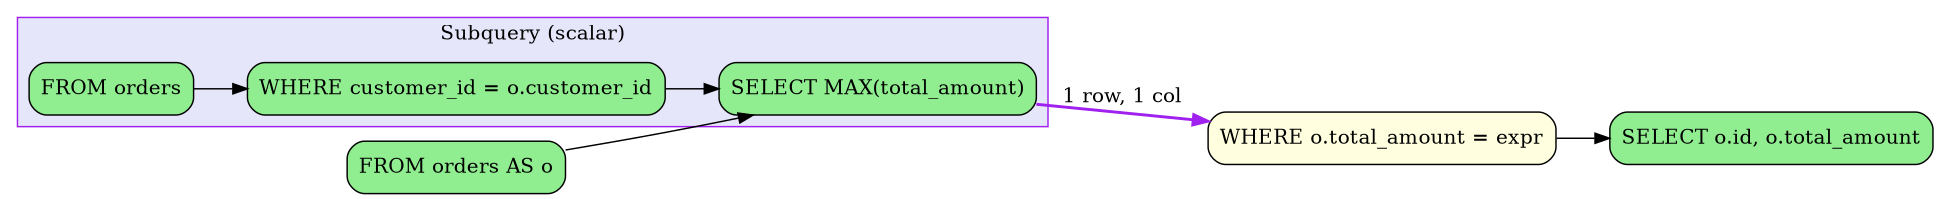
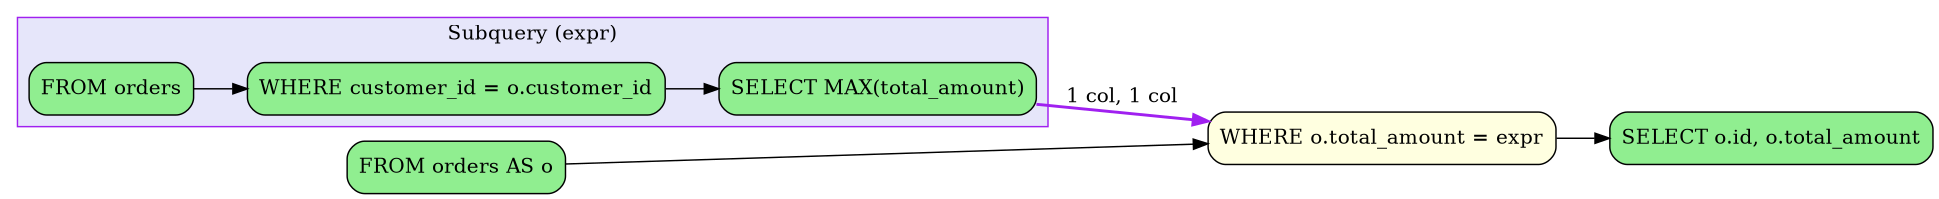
(533, 34) -> (533, 34)
(1122, 97) -> (1122, 97)
(648, 136) -> (880, 154)
